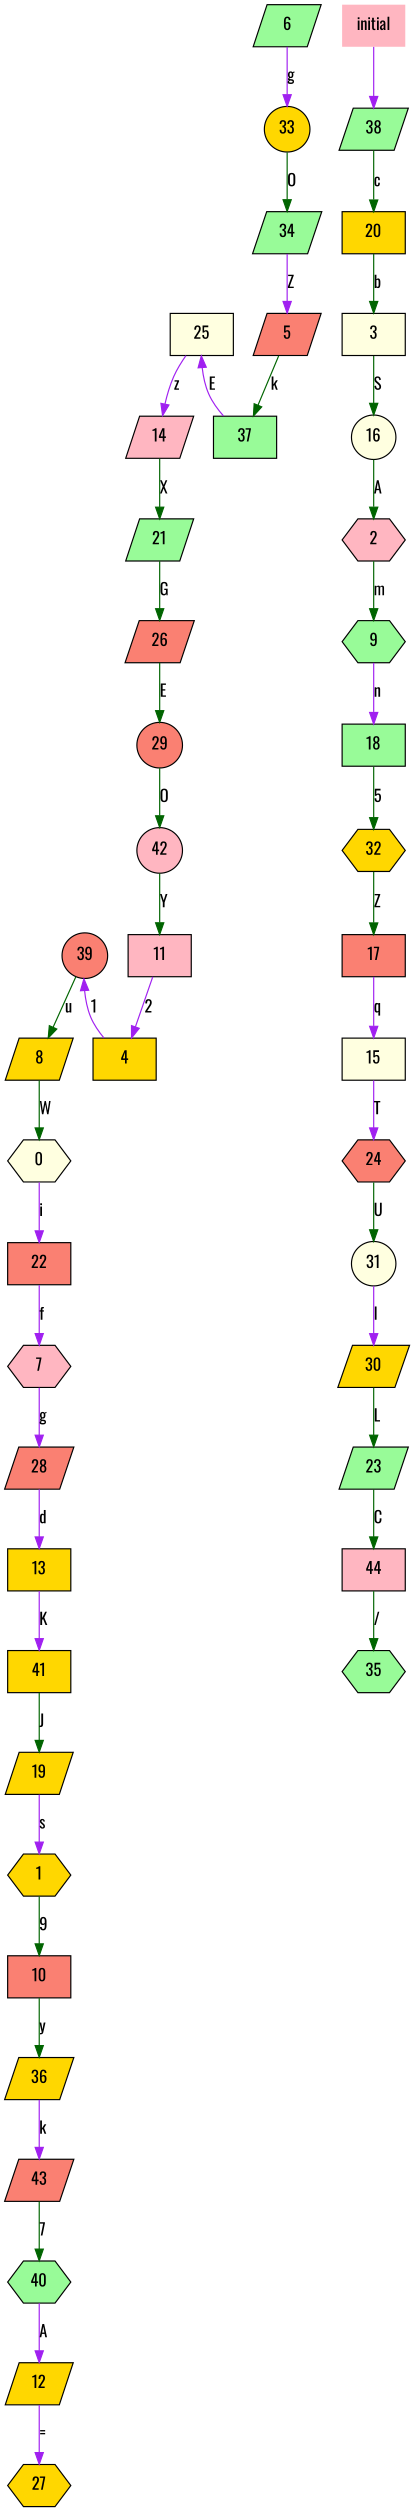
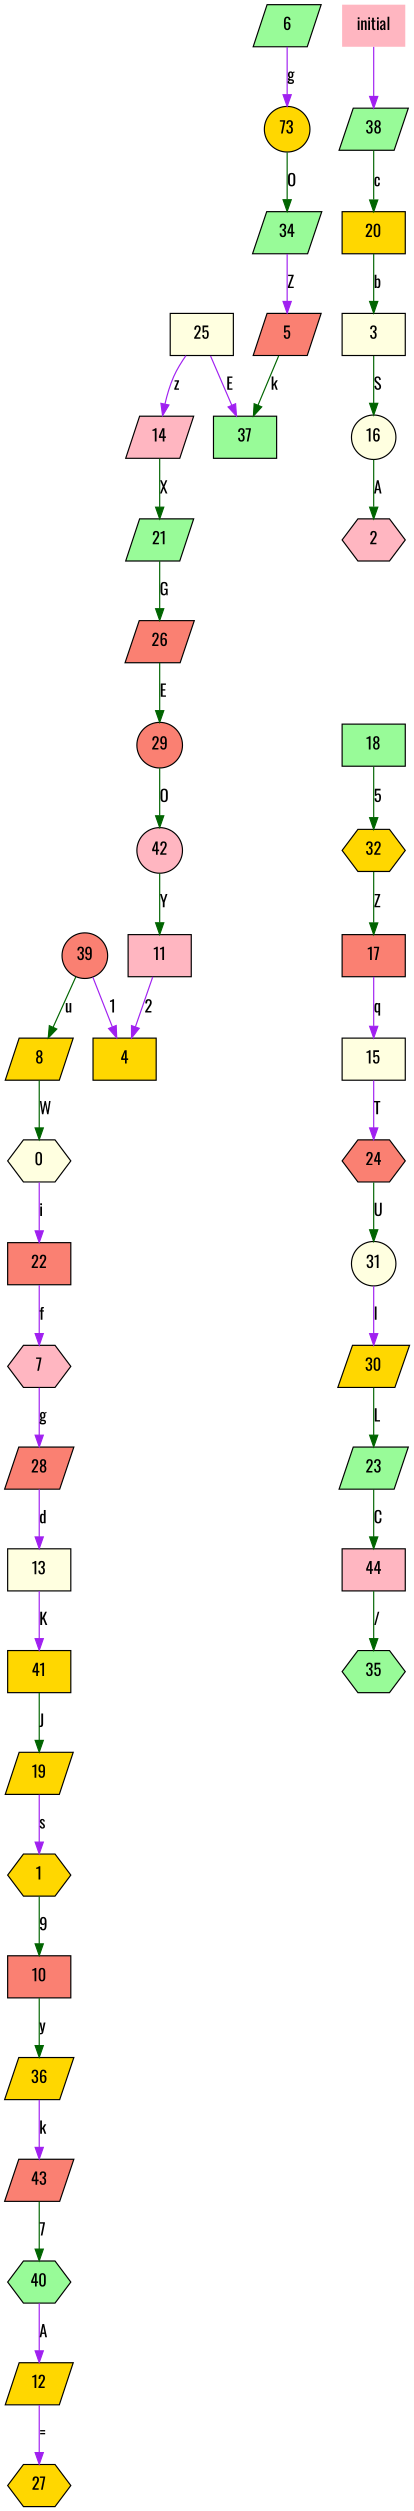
(287, 129) -> (287, 129)
(209, 394) -> (221, 381)
(374, 642) -> none
(90, 1016) -> (103, 1002)
(39, 1570) -> (39, 1570)
